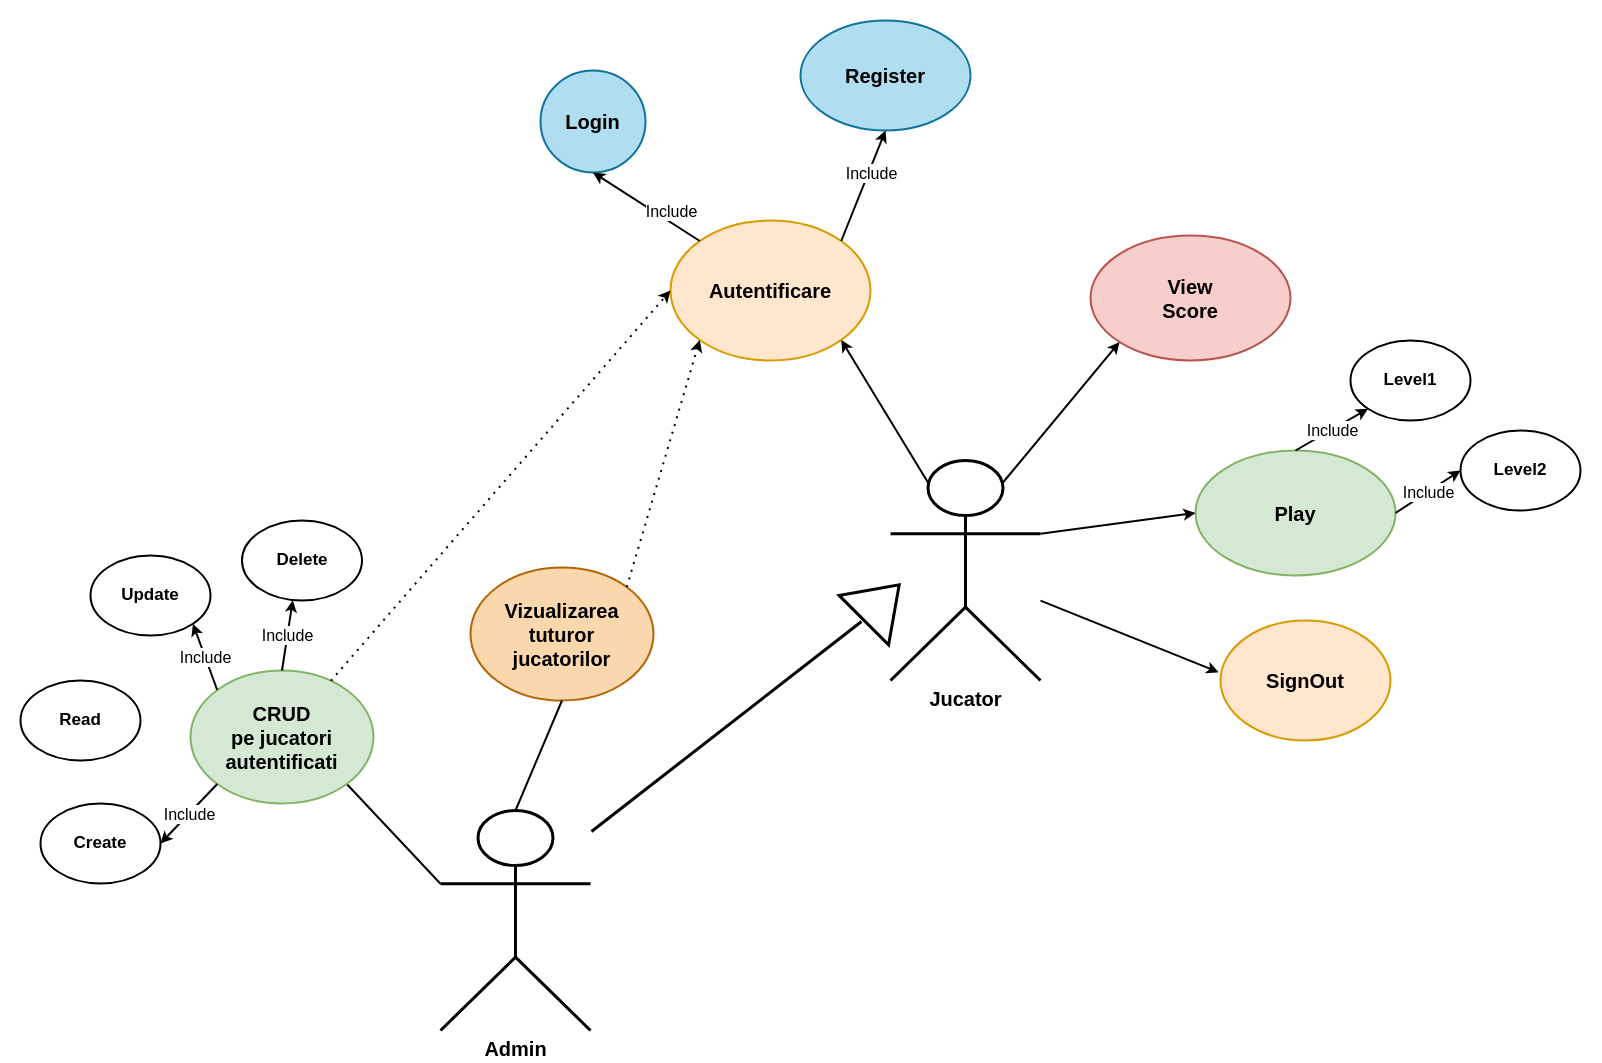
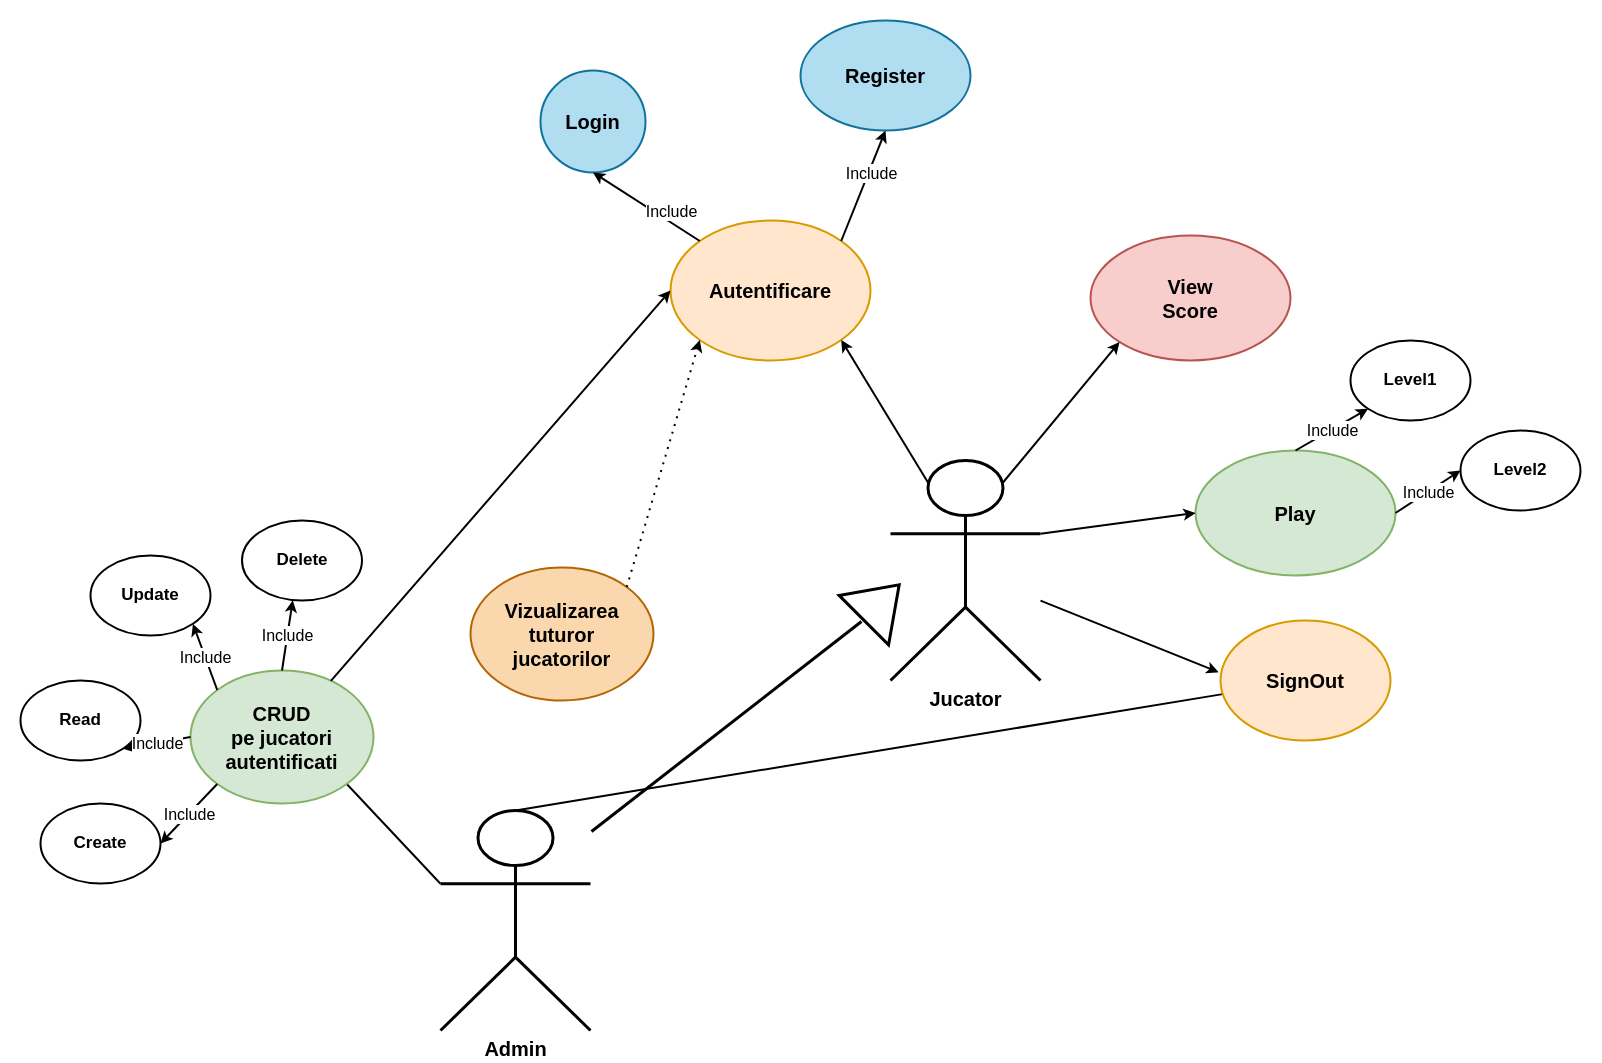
(498, 489) -> (498, 489)
none -> (161, 742)
(539, 756) -> (935, 741)
